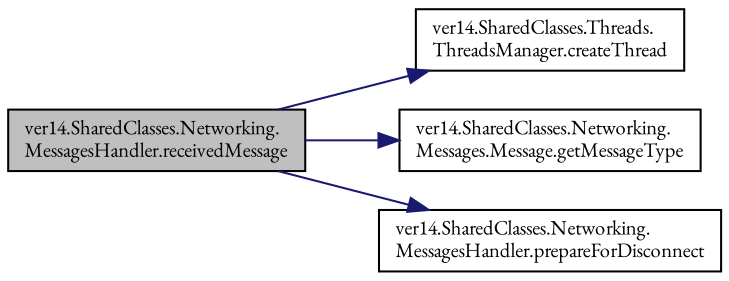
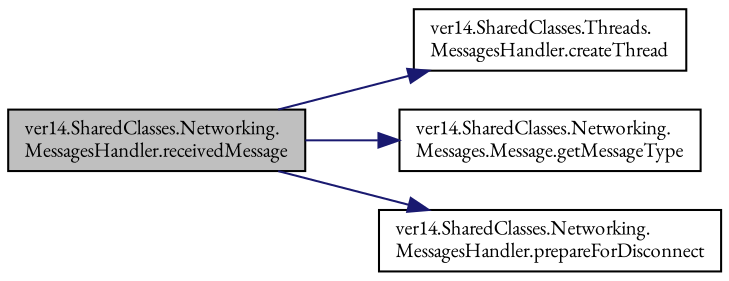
(550, 40) -> (550, 40)
